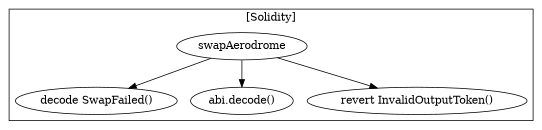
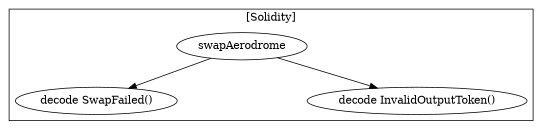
(242, 101) -> none
(417, 101) -> (417, 101)
